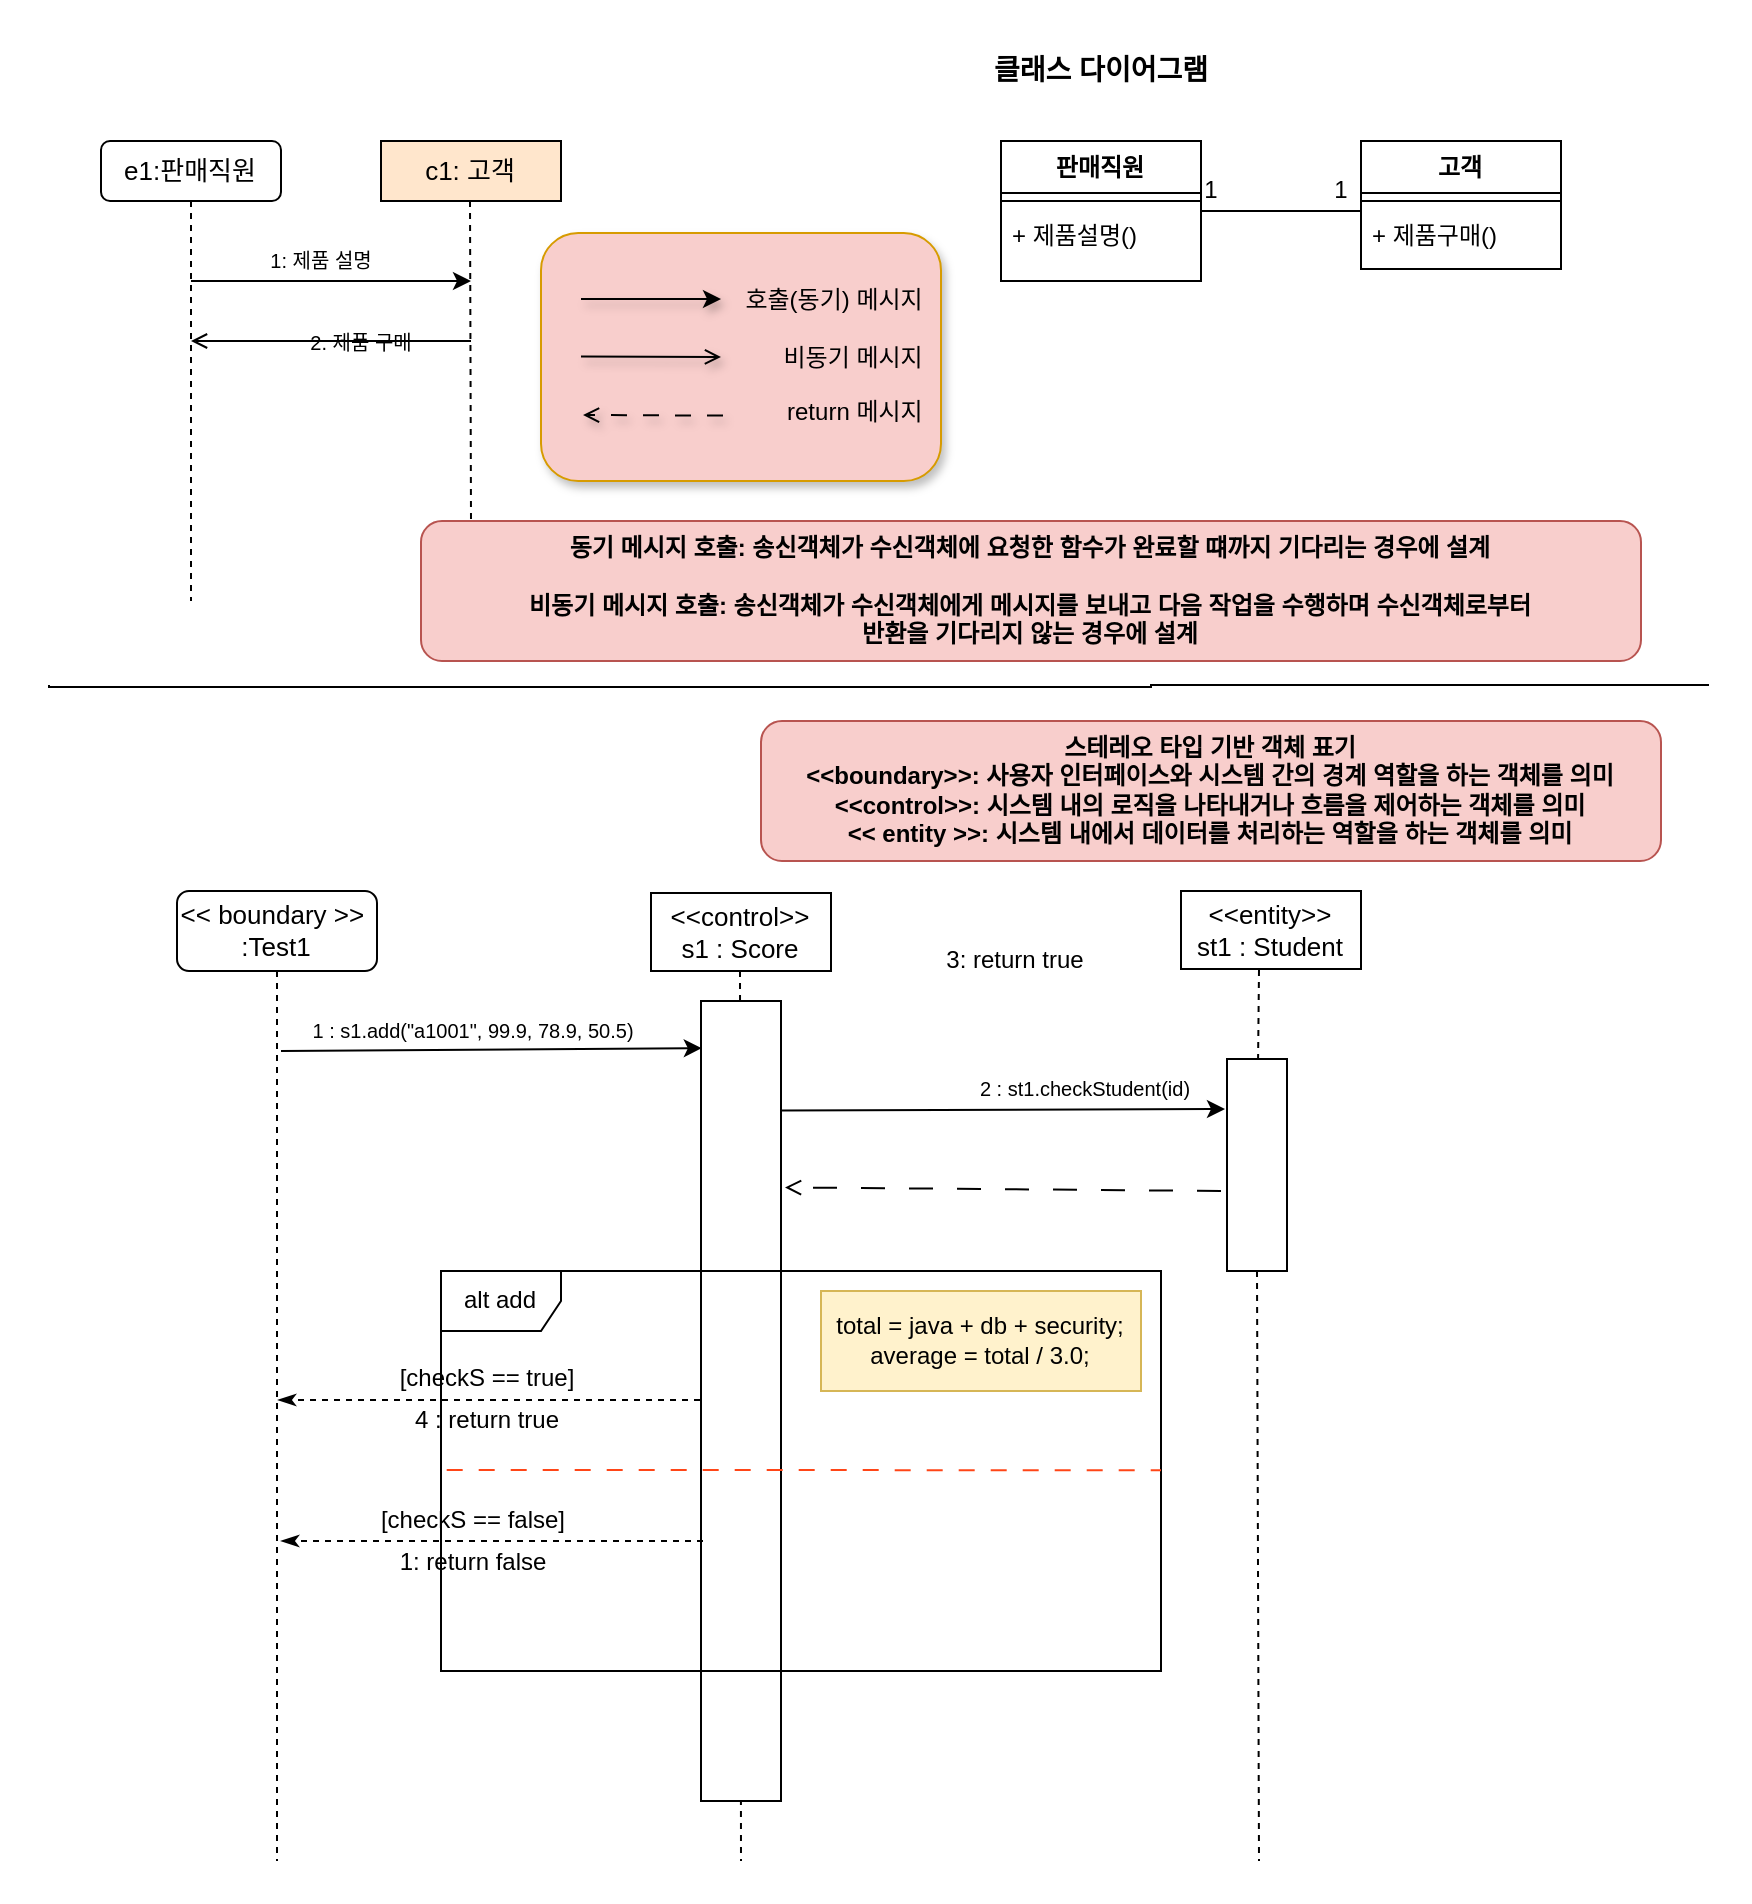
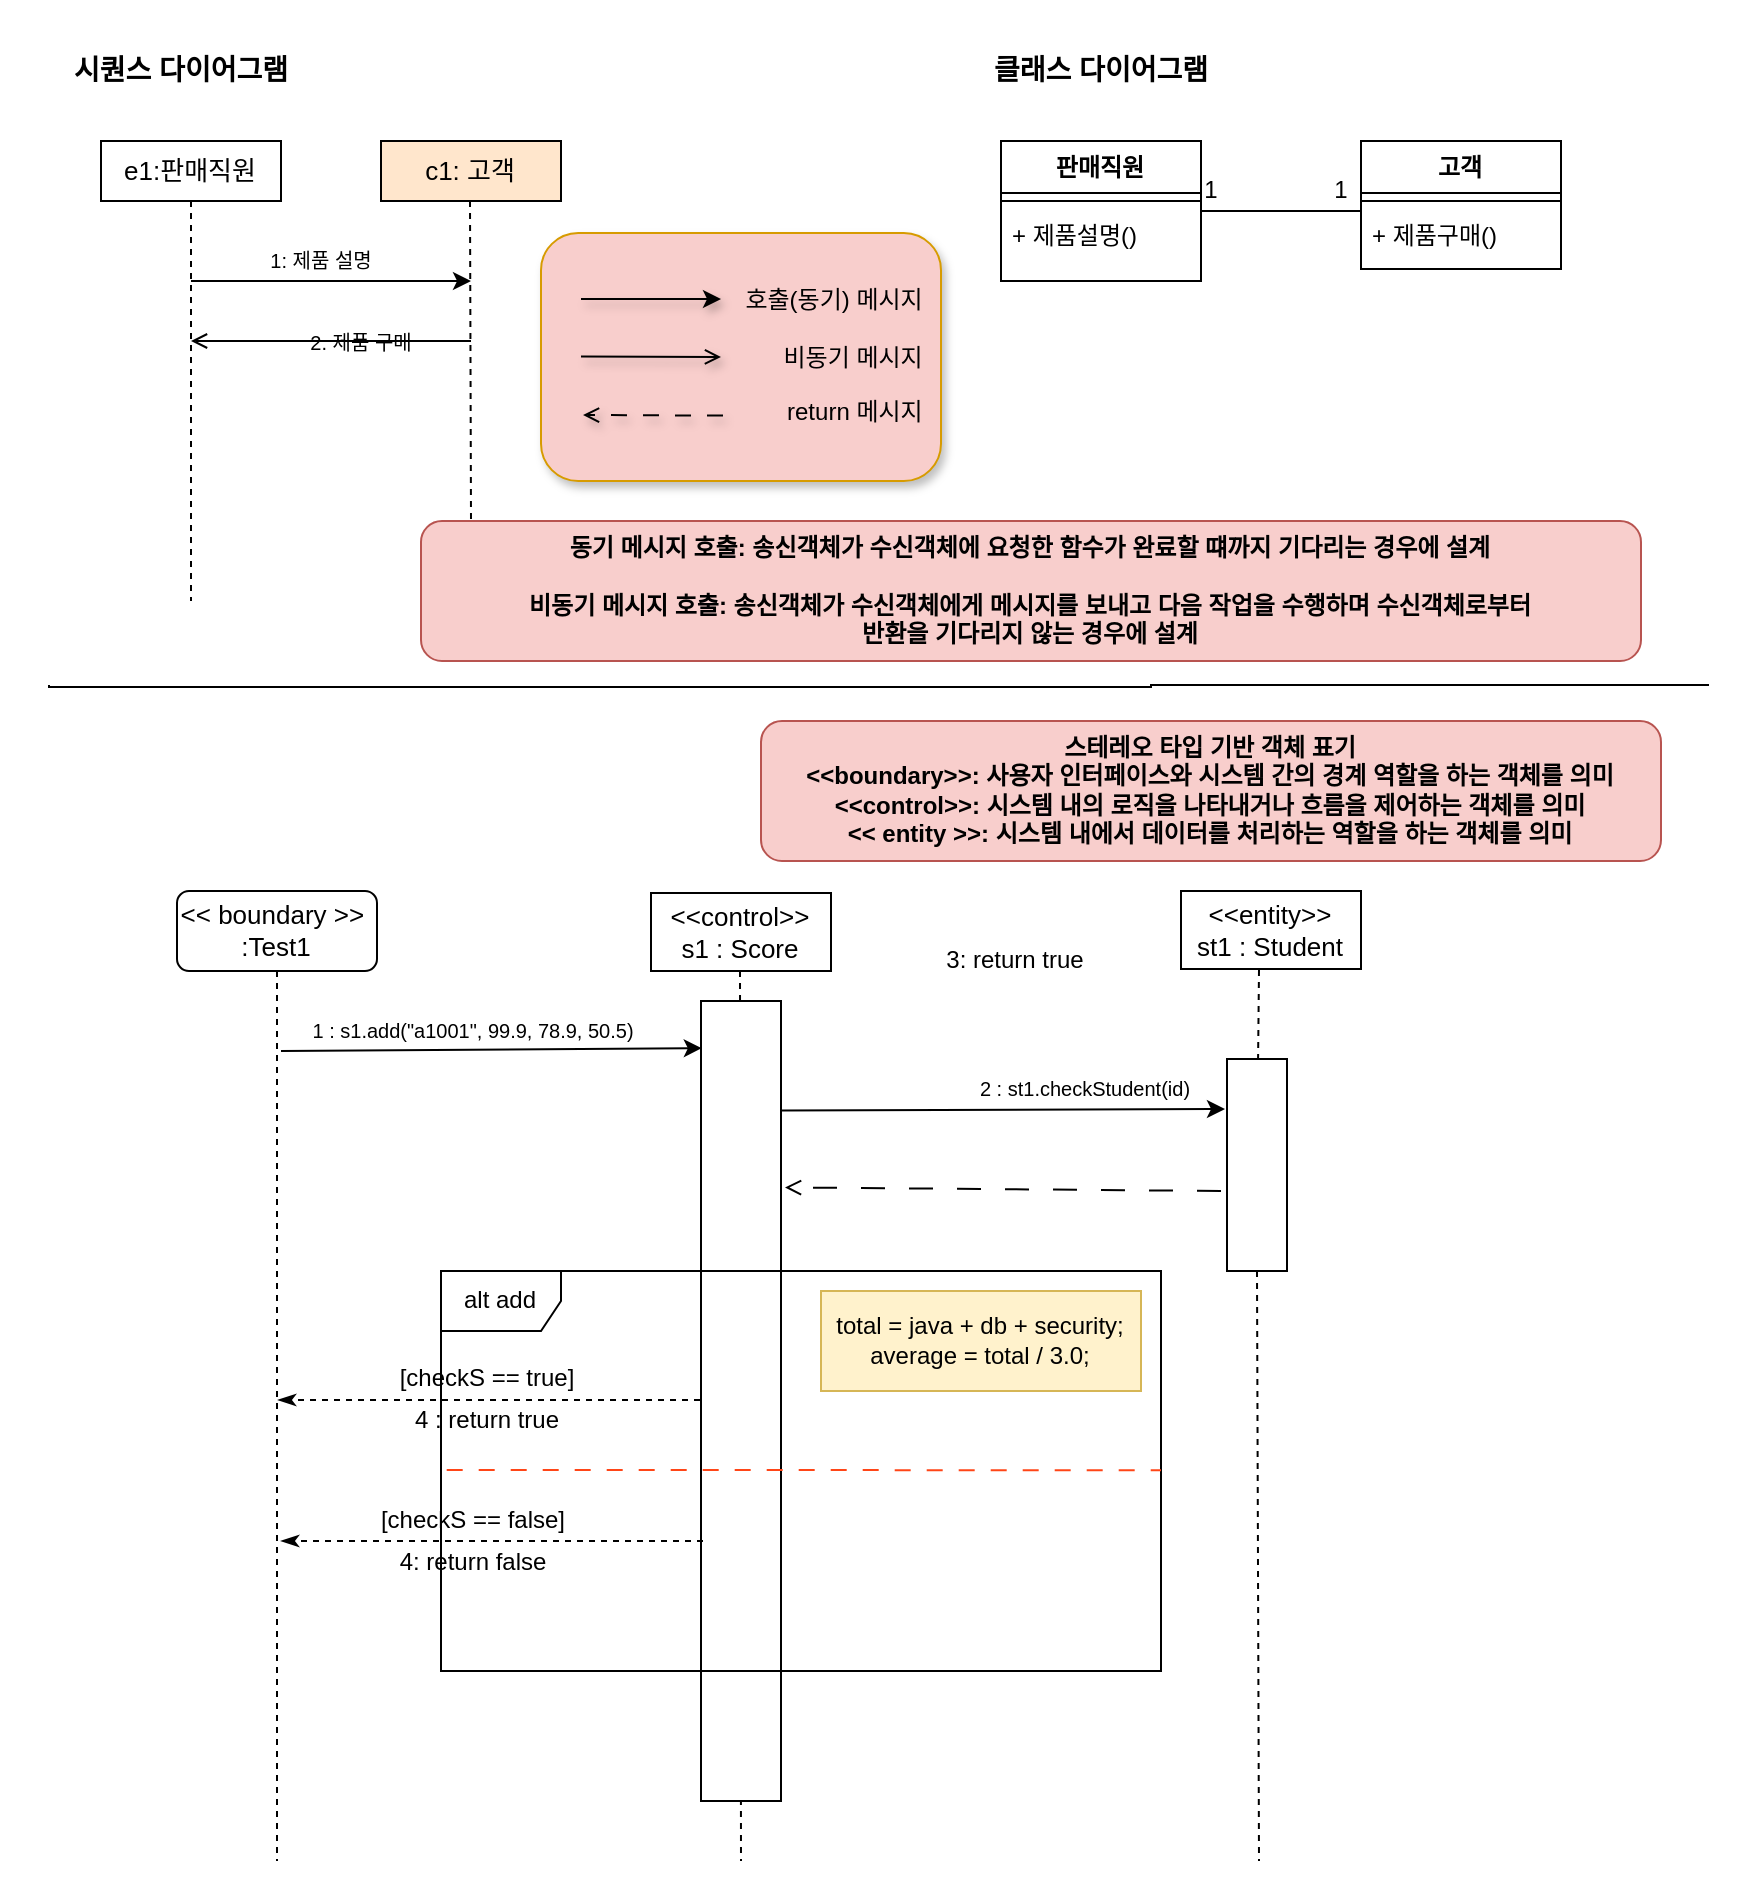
none -> (181, 71)
(191, 171) -> (191, 171)
(474, 1563) -> (474, 1563)
